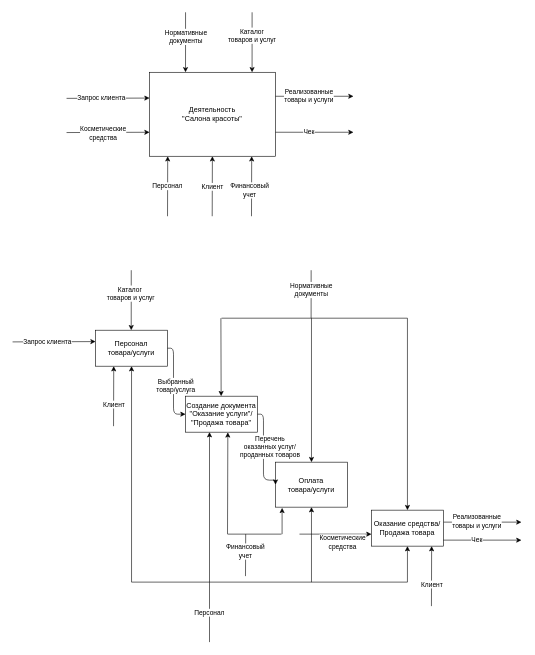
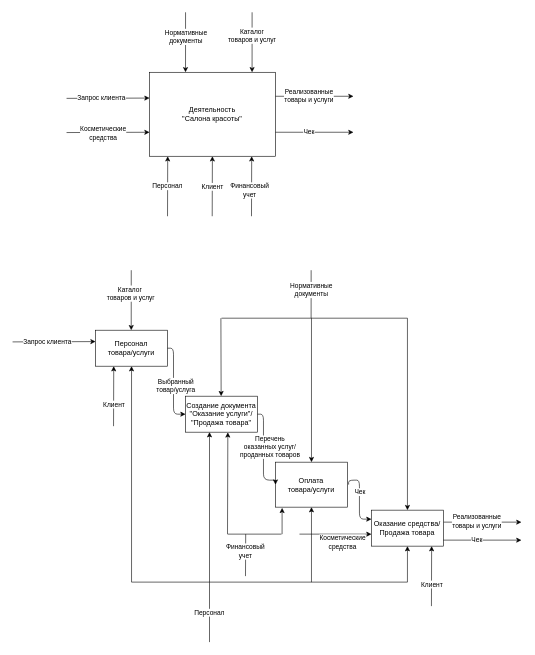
none -> (359, 494)
